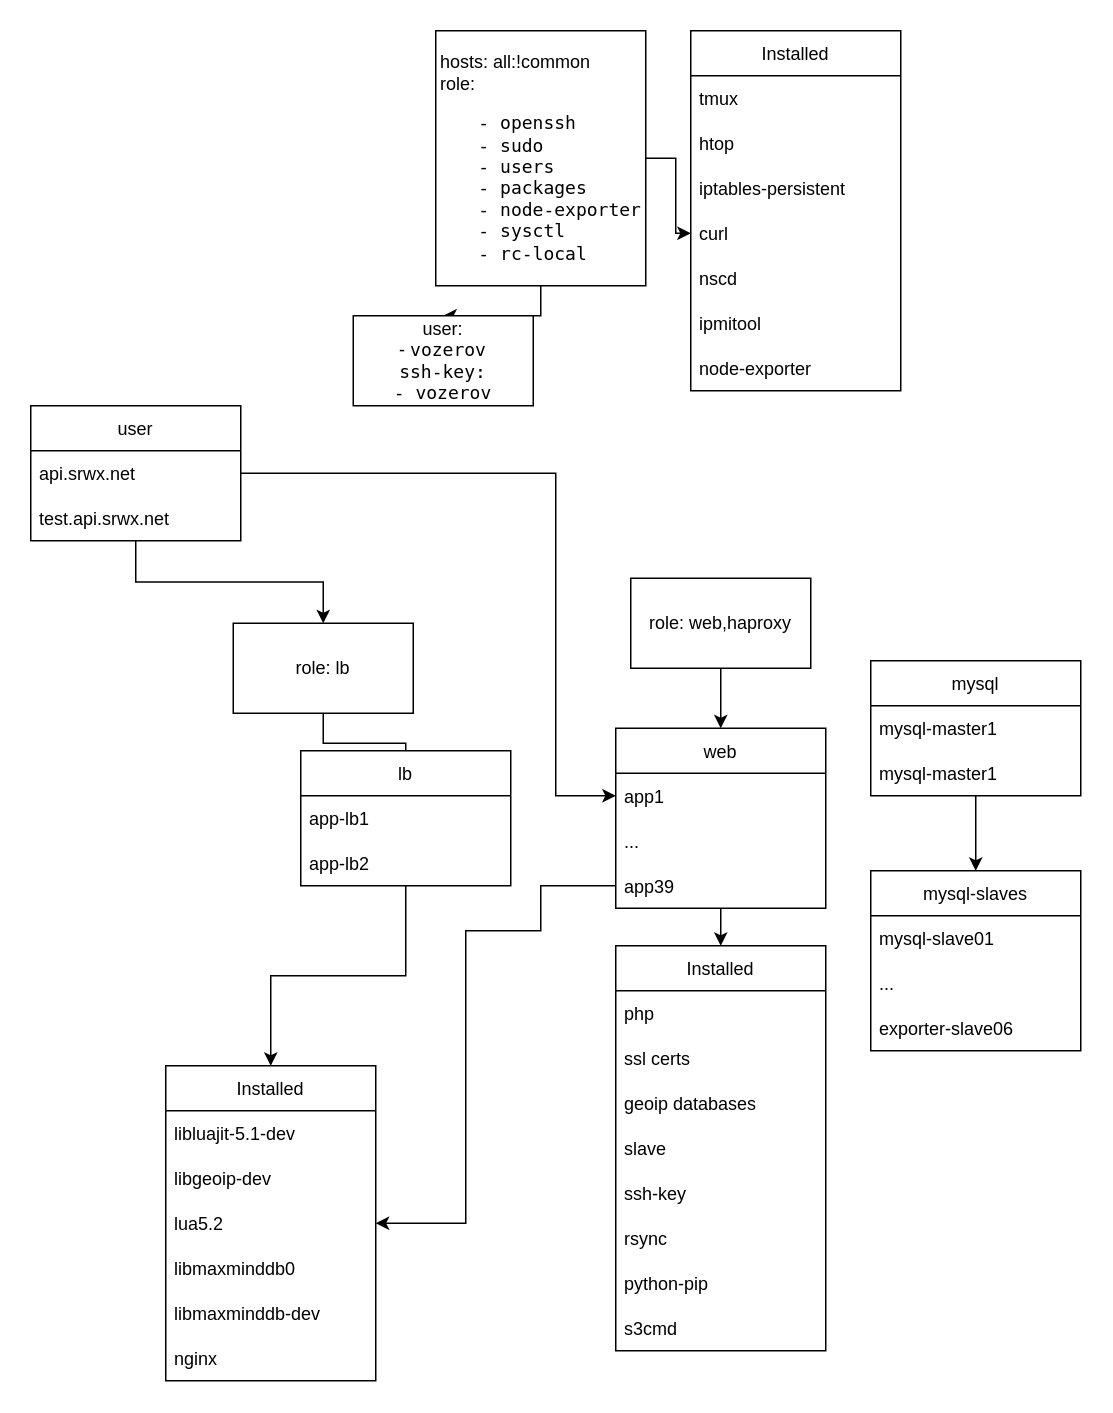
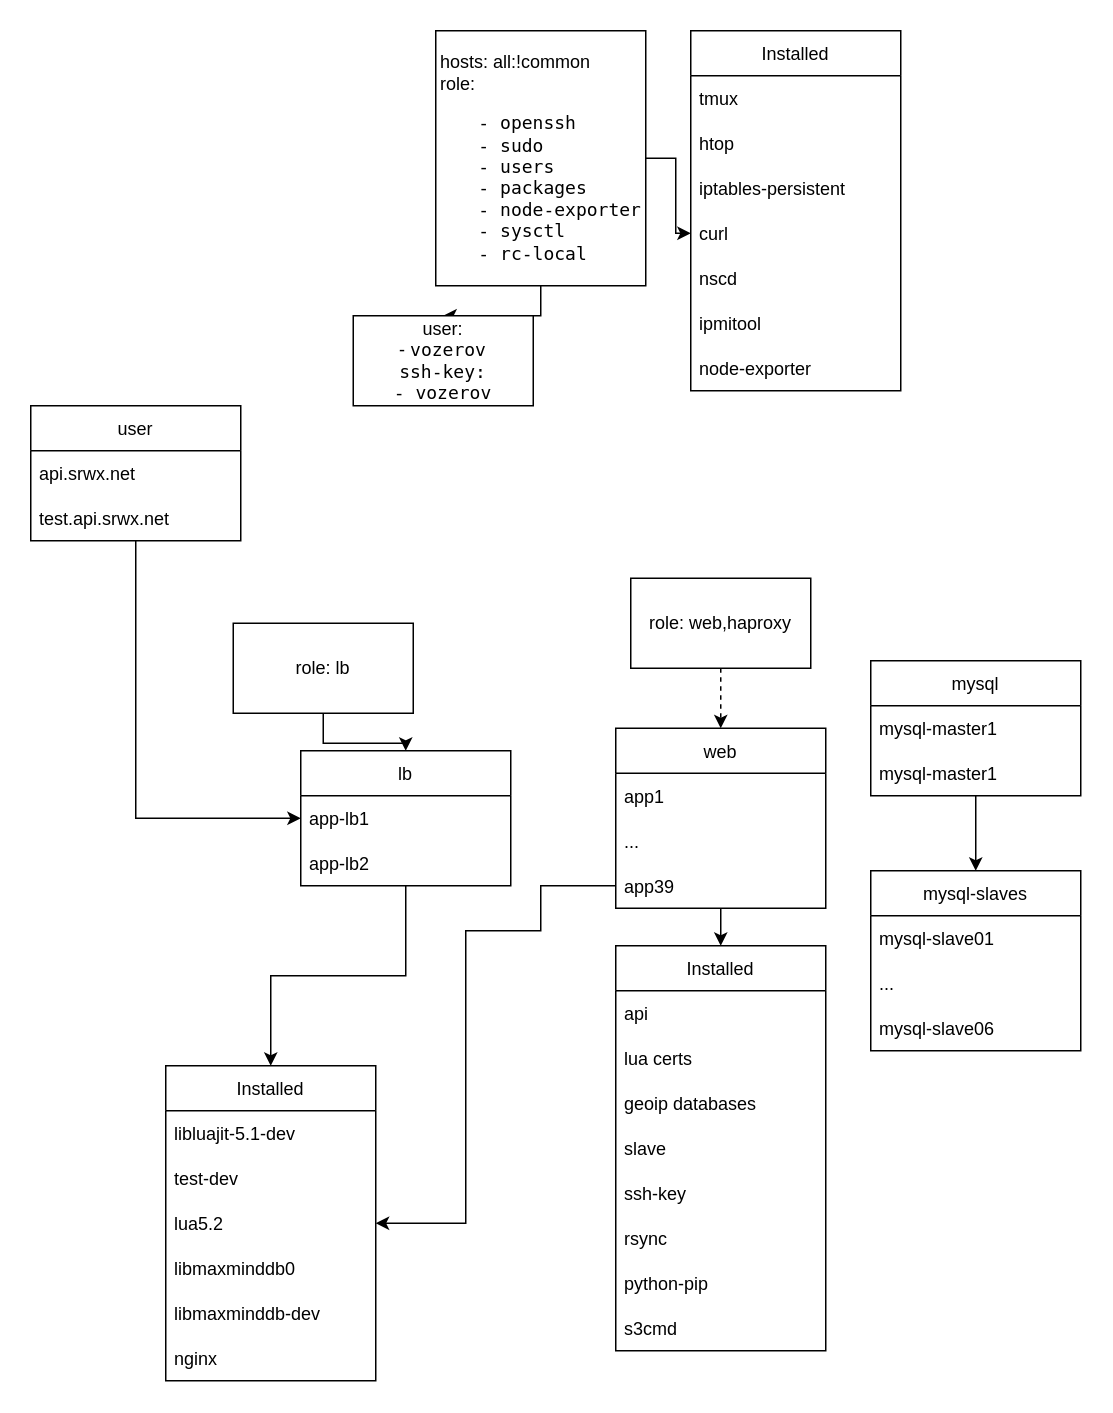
(556, 502) -> none
(243, 582) -> (136, 776)
(721, 692) -> (721, 692)
(405, 743) -> (403, 743)
(639, 1014) -> (637, 1014)
(957, 1029) -> (940, 1029)
(665, 1059) -> (665, 1059)
(227, 1179) -> (214, 1179)
